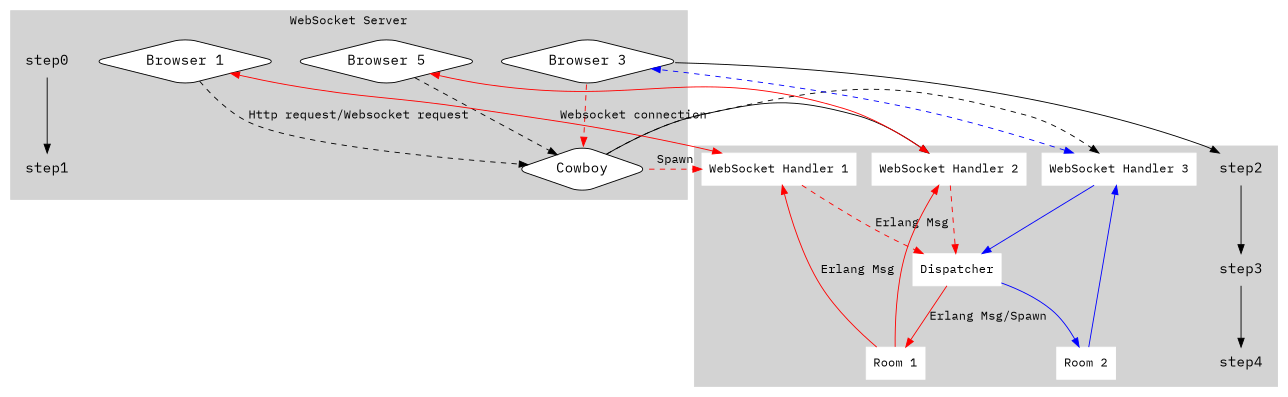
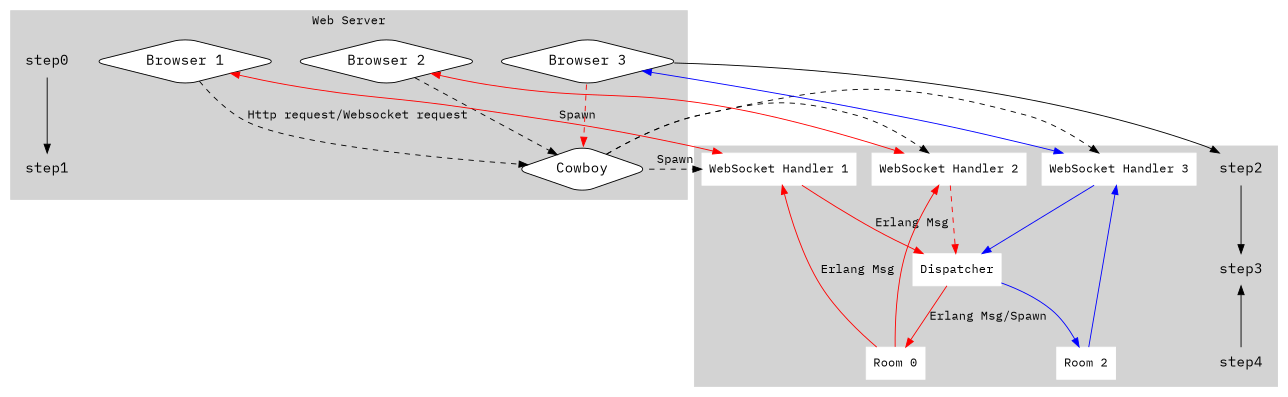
(349, 21) -> (349, 21)
(386, 61) -> (386, 61)
(865, 99) -> (854, 107)
(789, 103) -> (789, 103)
(634, 115) -> (578, 115)
(671, 169) -> (671, 169)
(857, 220) -> (857, 220)
(1241, 312) -> (1241, 321)
(896, 363) -> (896, 363)
